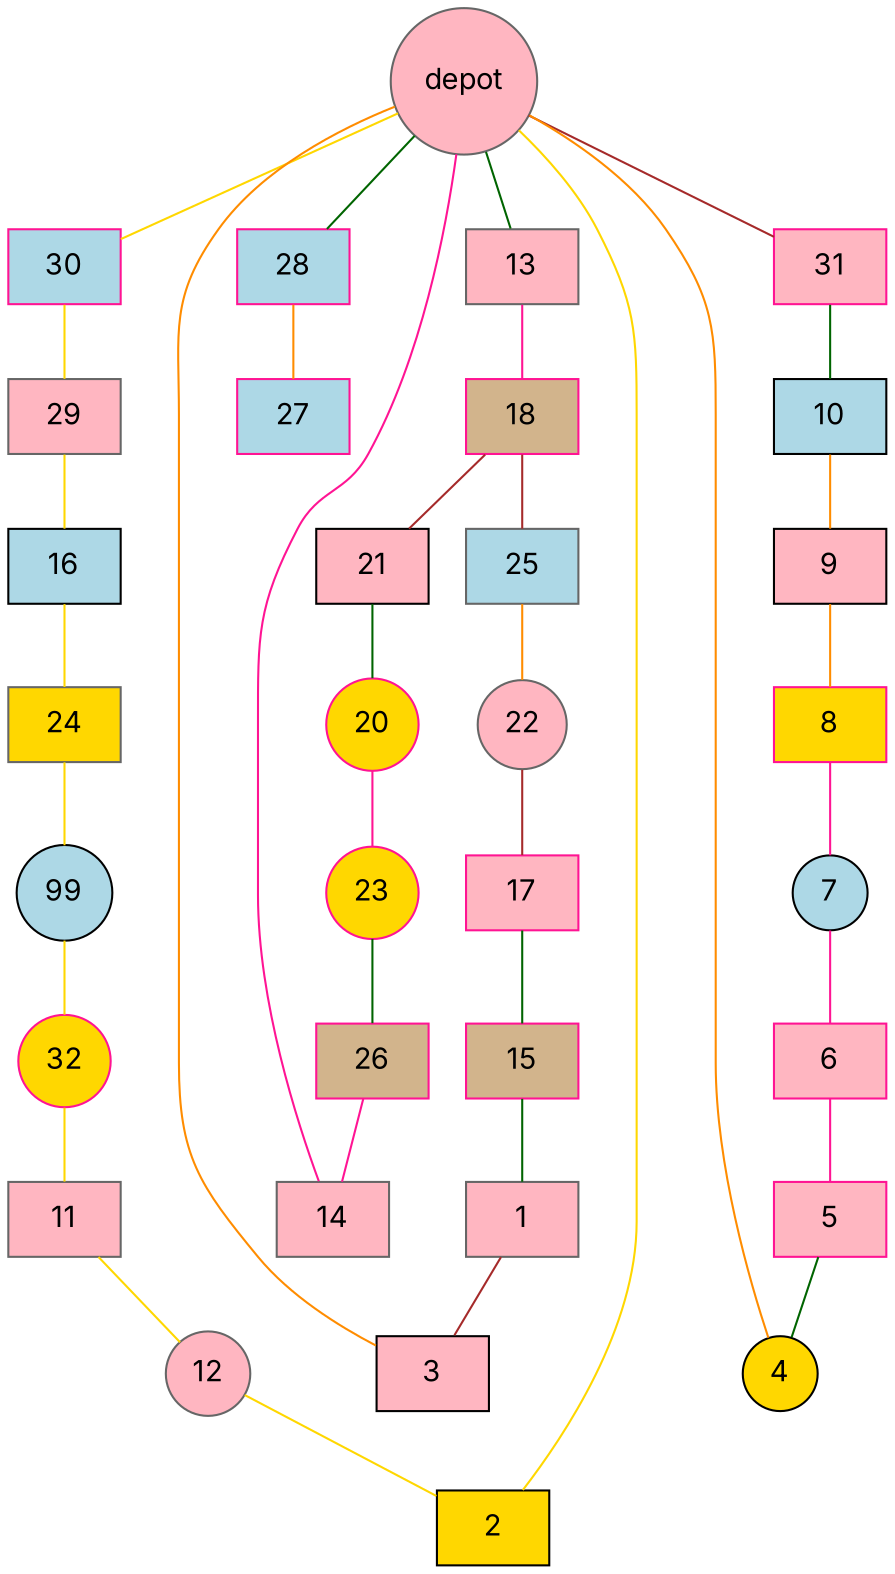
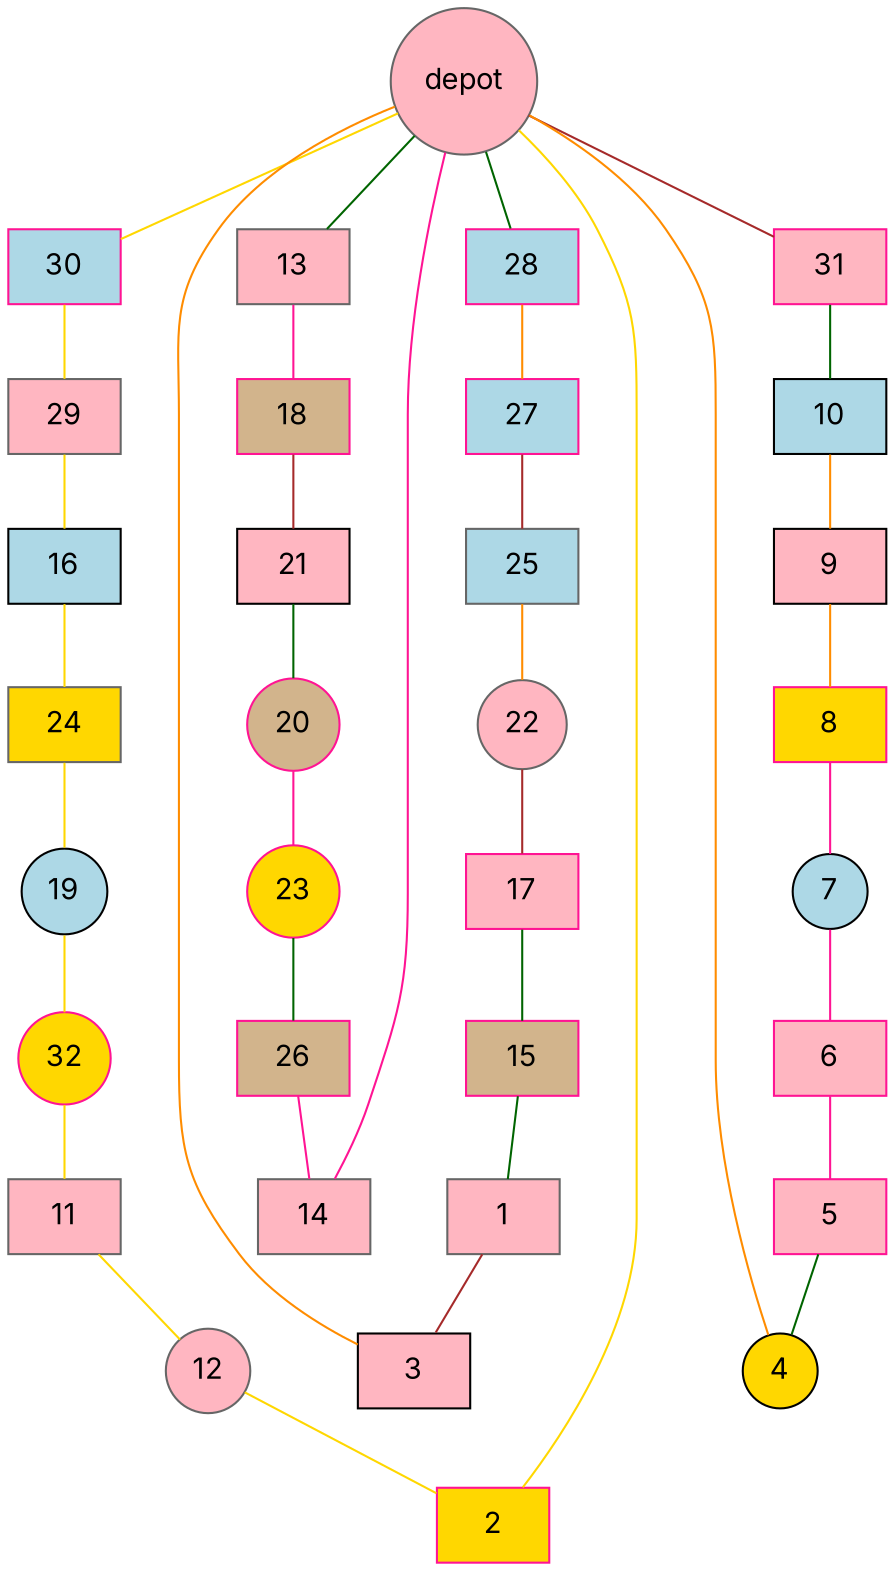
(522, 492) -> (522, 492)
(372, 725) -> (293, 725)
(64, 893) -> (64, 891)
(493, 1528) -> (493, 1525)
